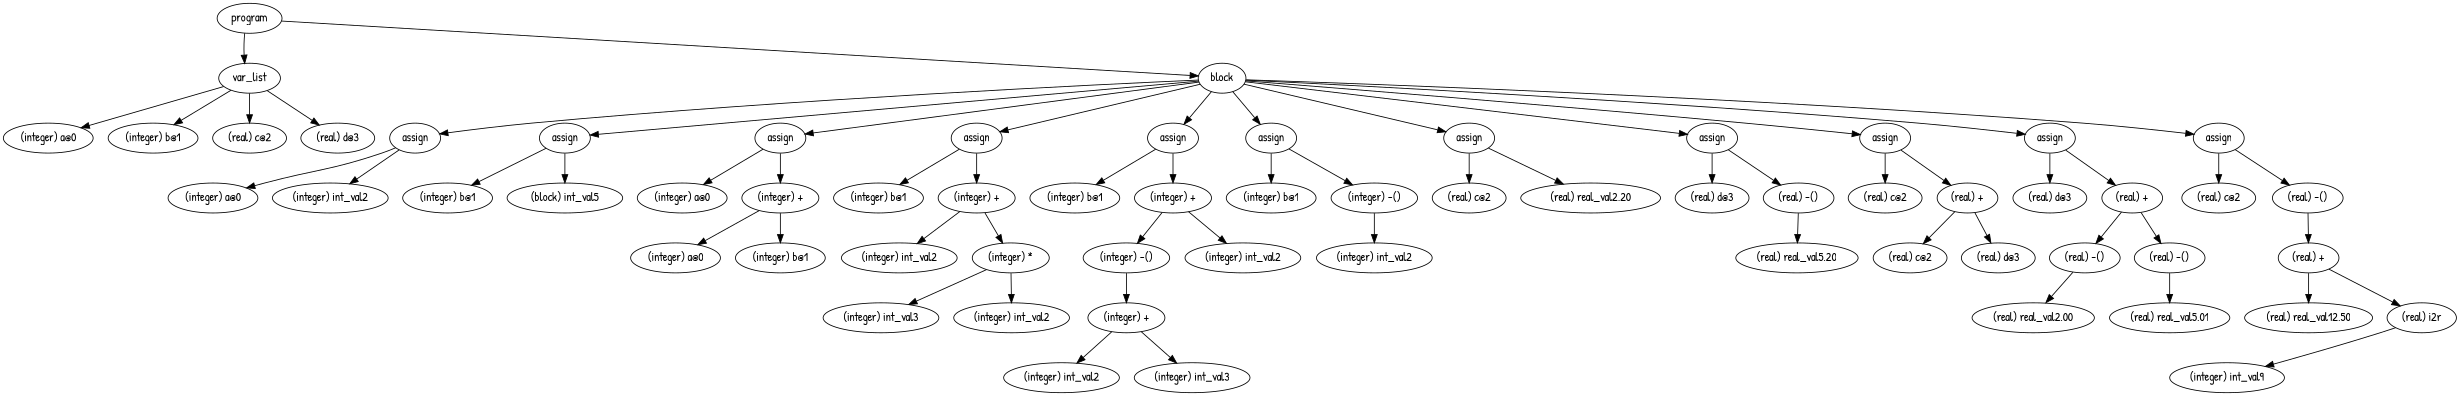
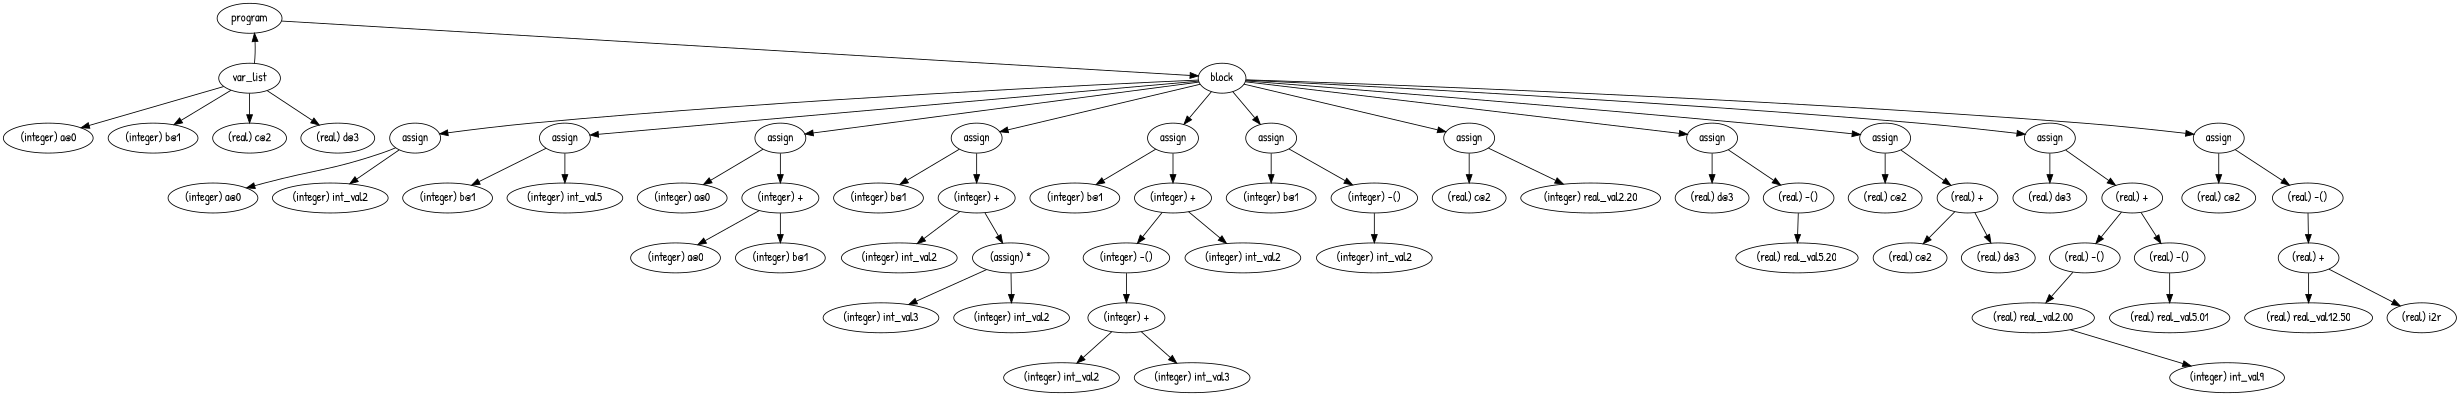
(244, 44) -> (255, 53)
(565, 198) -> (565, 198)
(1591, 198) -> (1591, 198)
(1011, 258) -> (1011, 258)
(2335, 347) -> (2127, 347)
